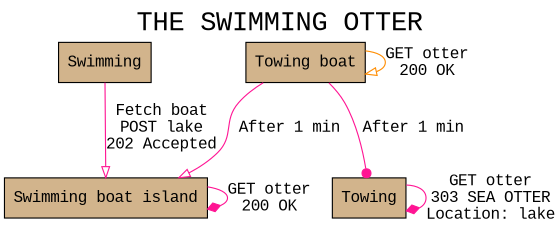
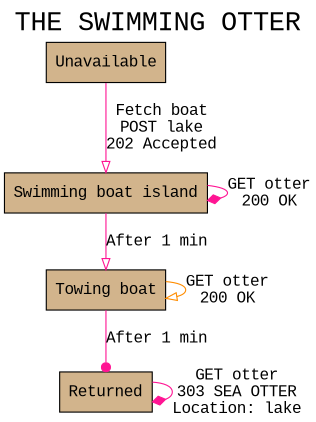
(105, 62) -> (106, 62)
(228, 130) -> (106, 236)
(369, 198) -> (106, 392)
